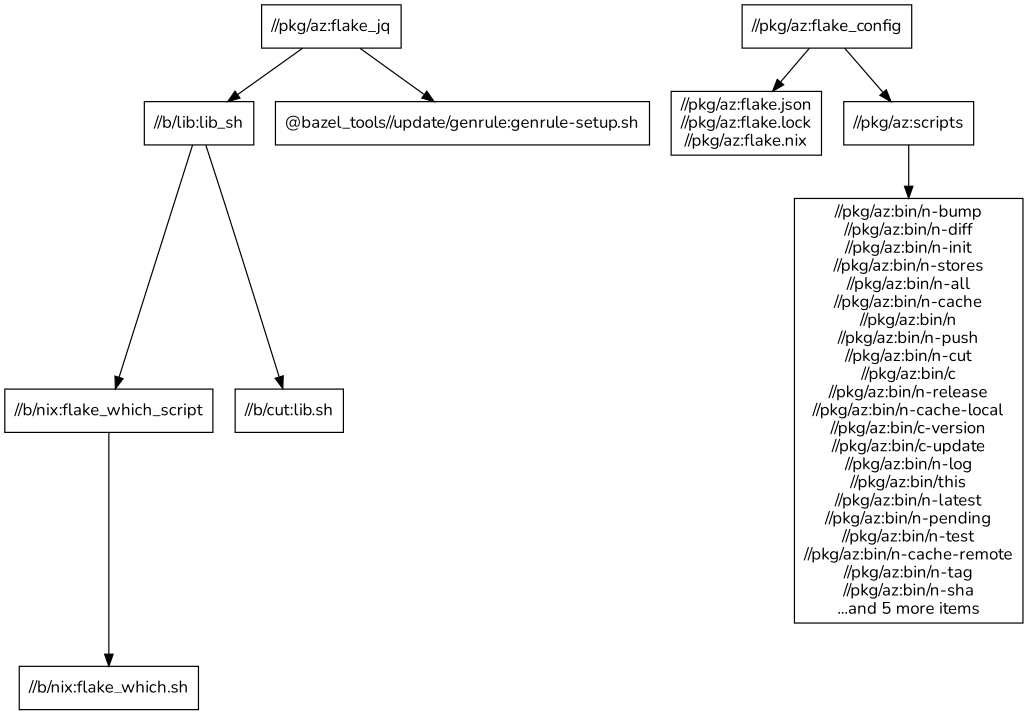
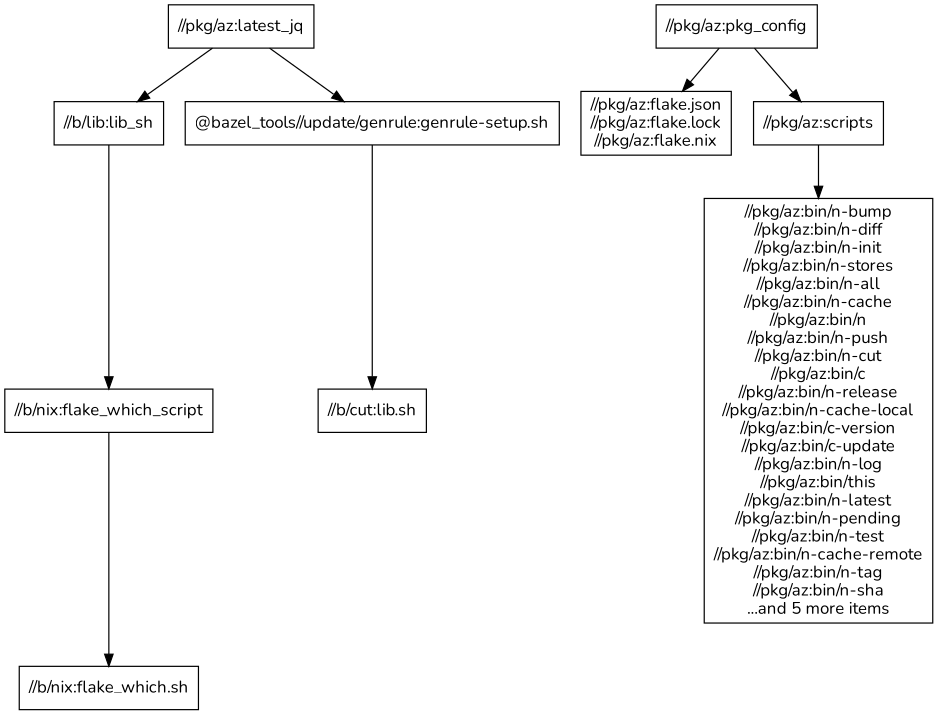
(331, 26) -> (241, 26)
(827, 26) -> (737, 26)
(243, 261) -> (372, 261)
